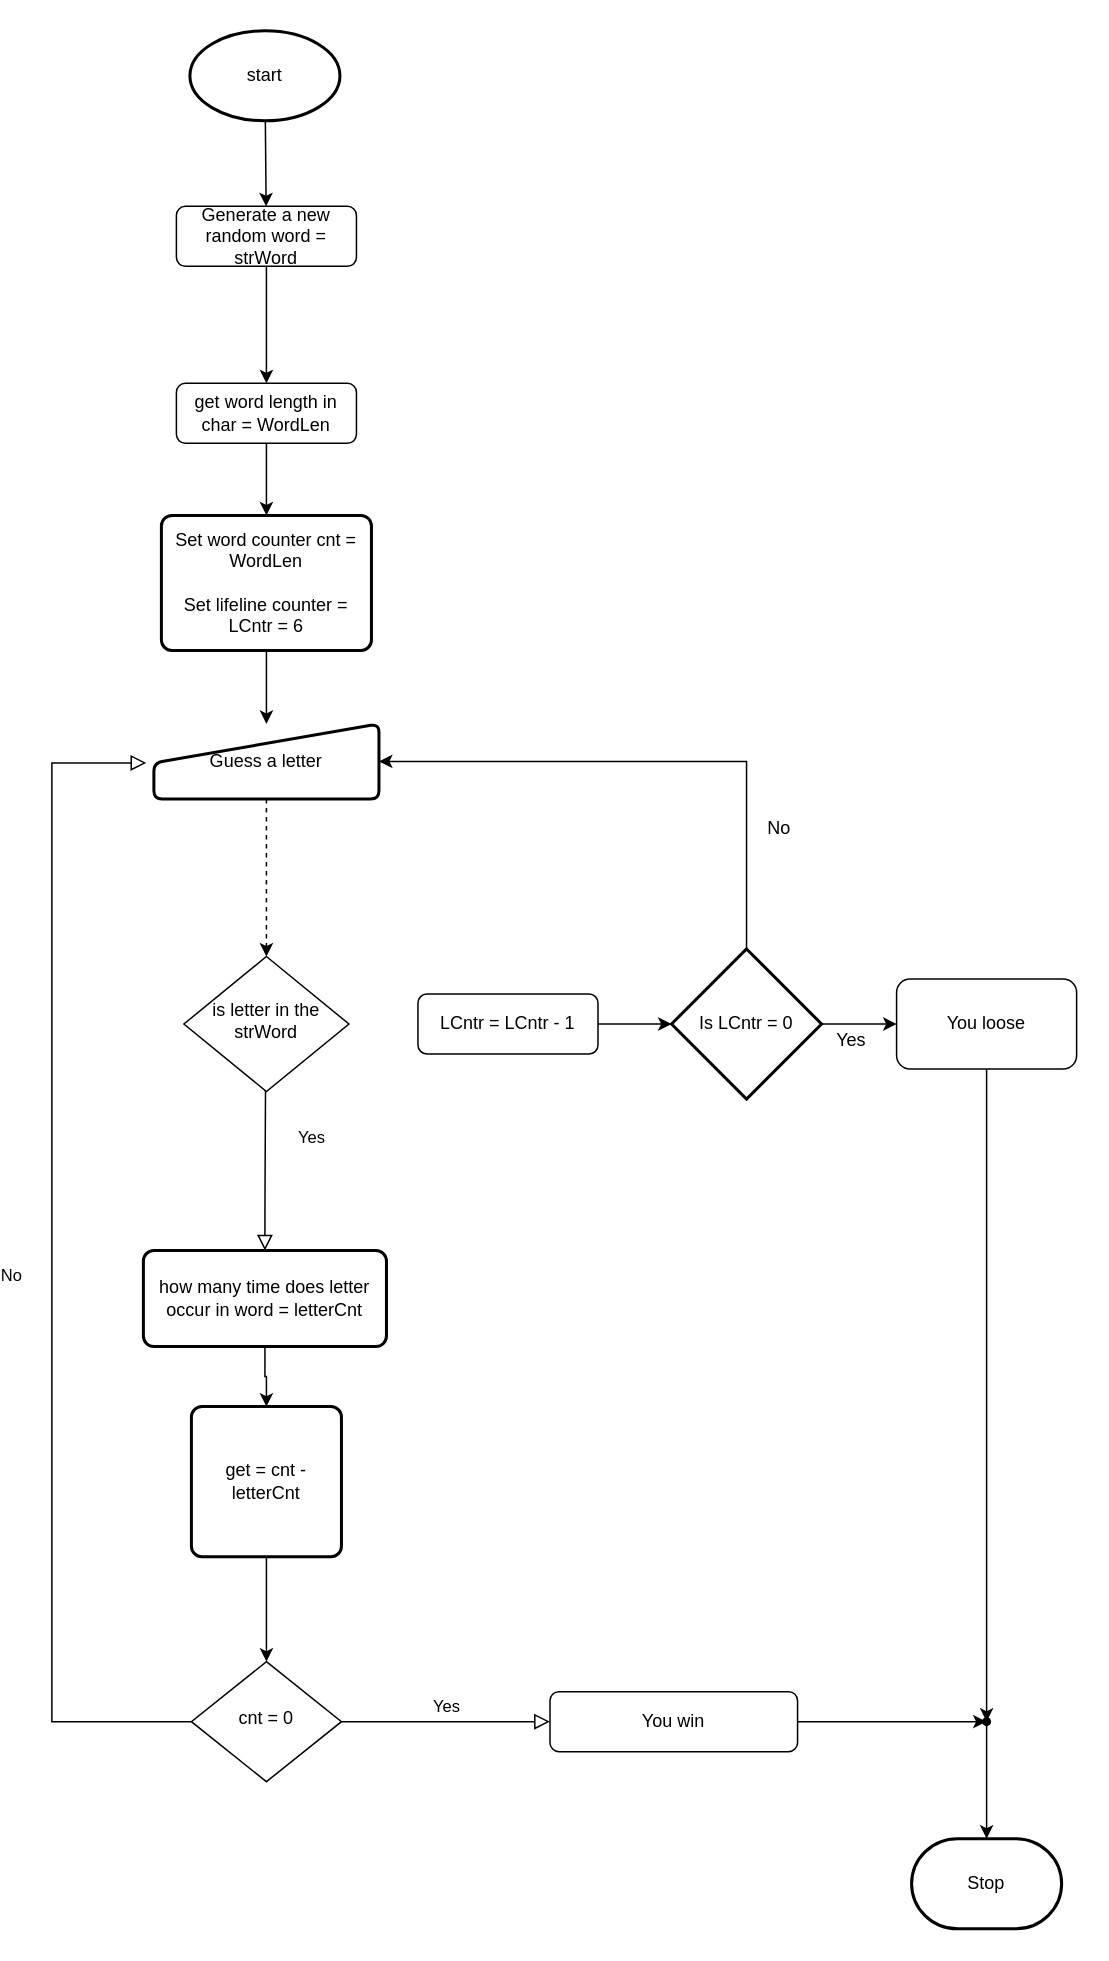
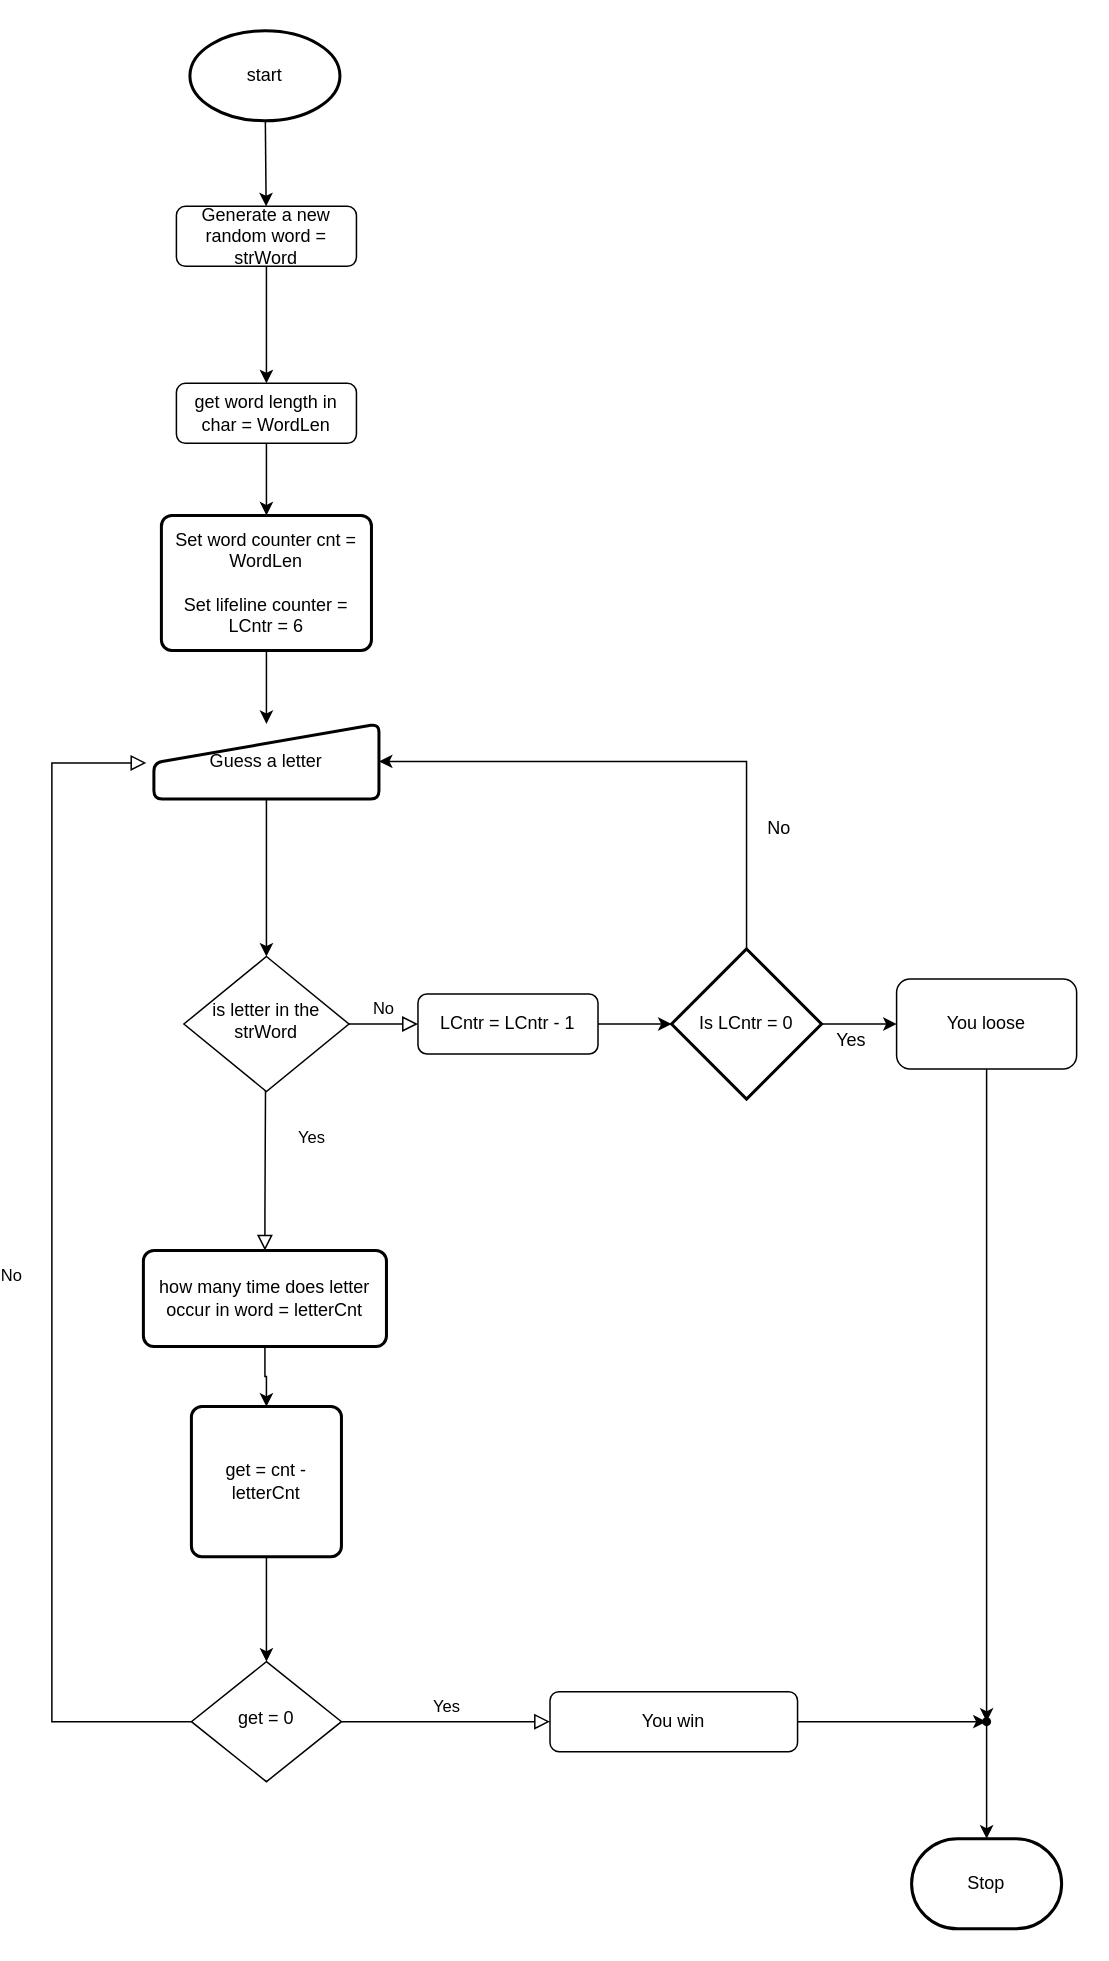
(266, 872) -> (266, 872)
none -> (375, 1024)
(266, 1718) -> (266, 1718)
